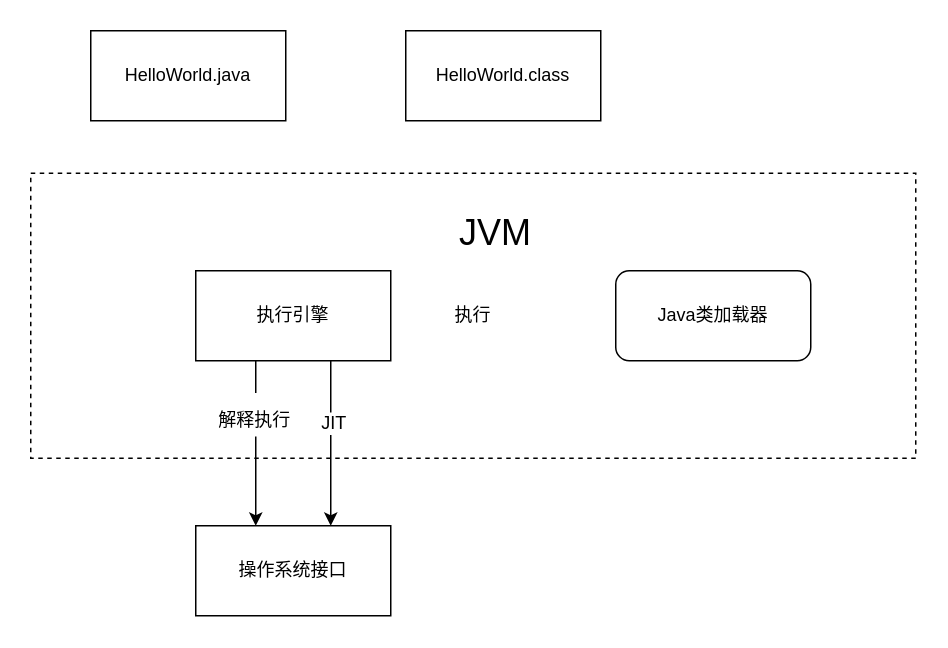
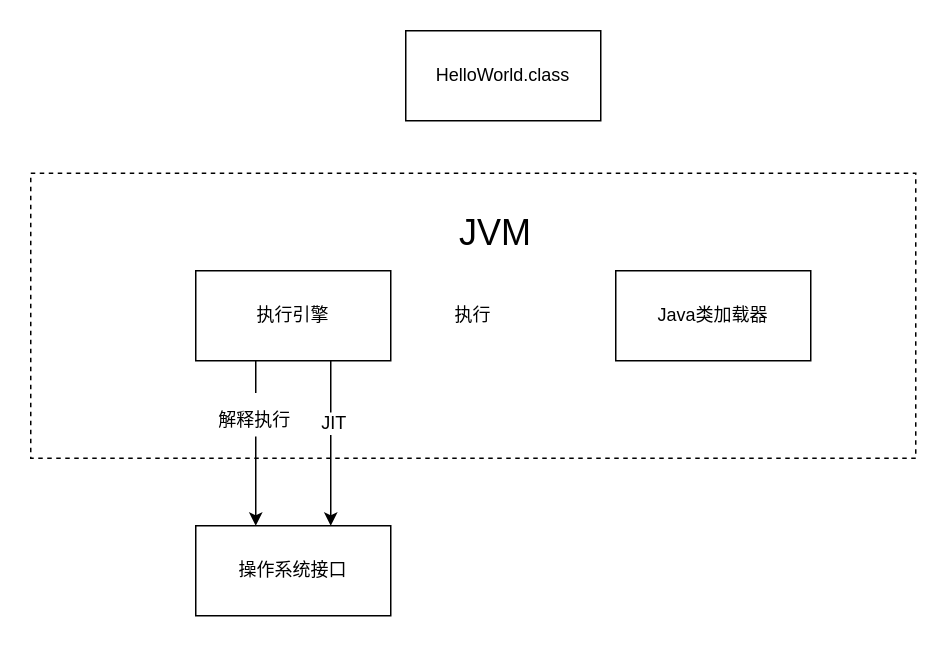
(188, 76) -> none
(713, 316) -> (713, 316)
